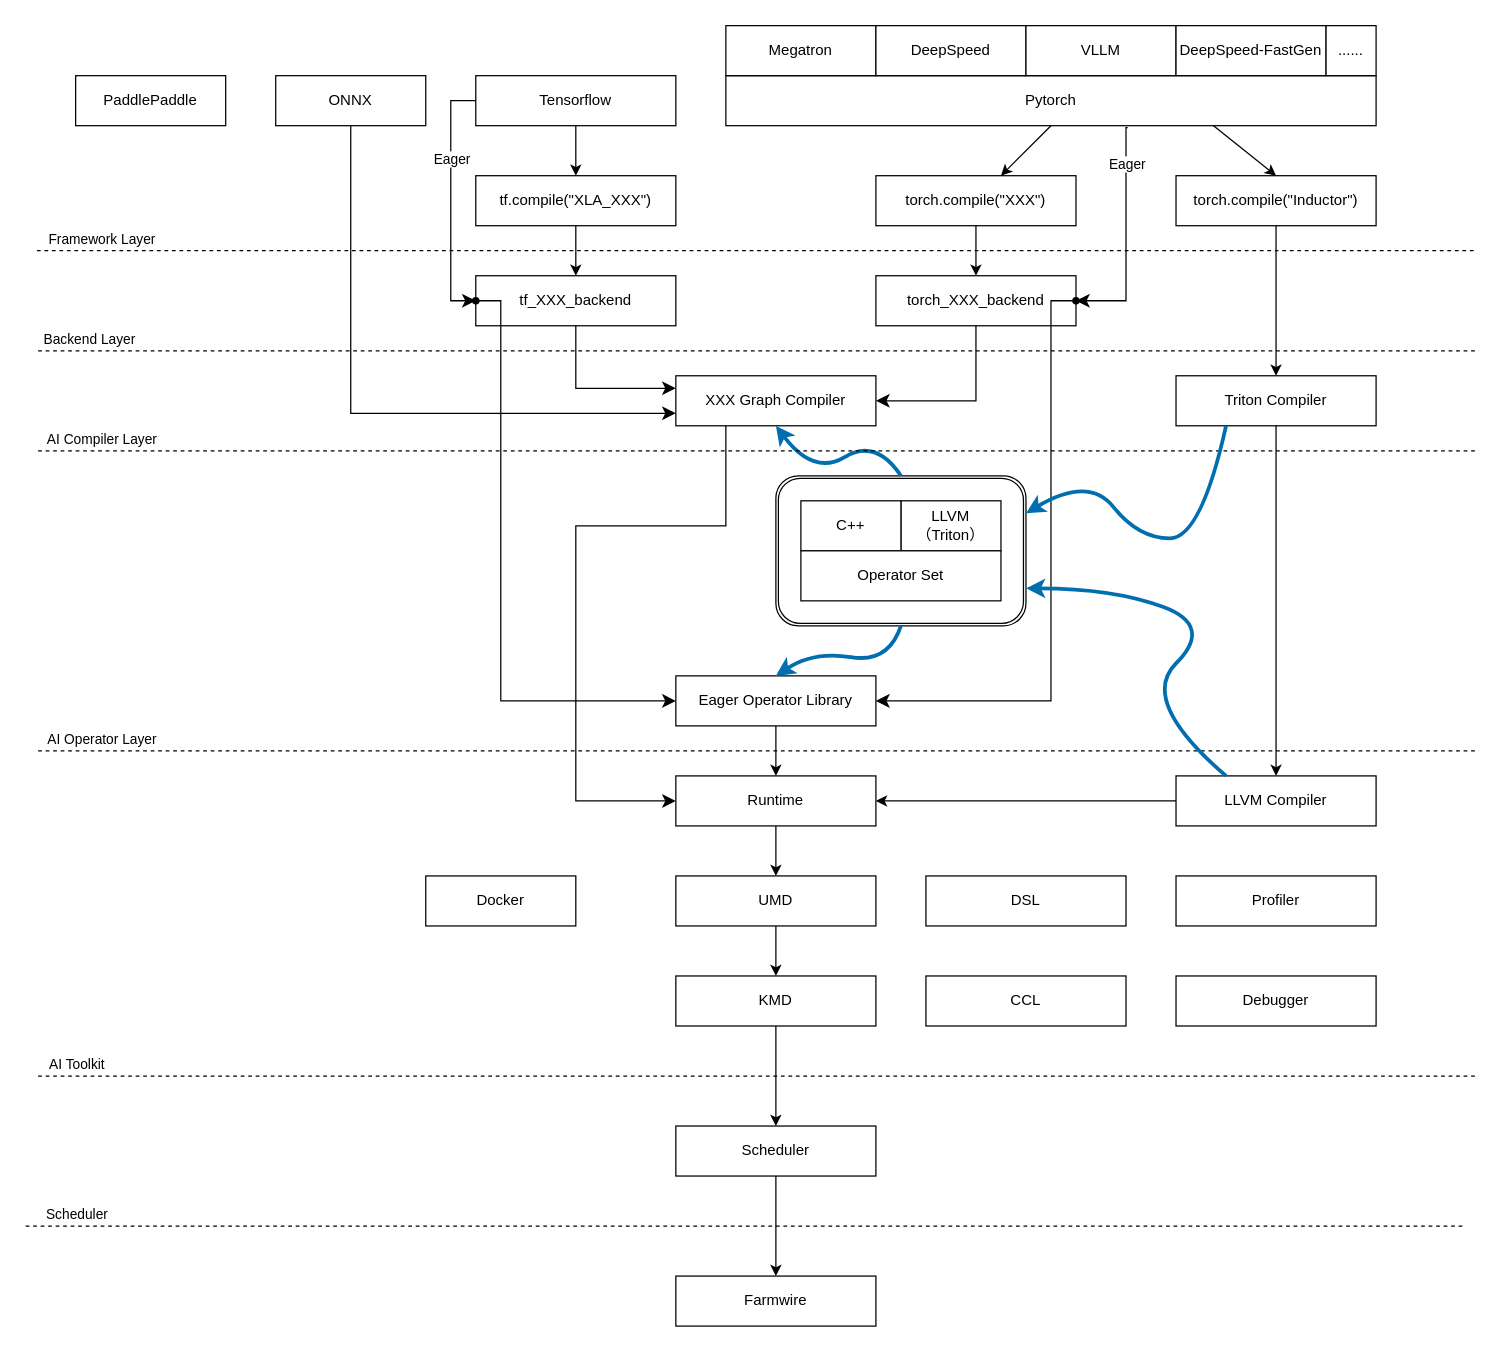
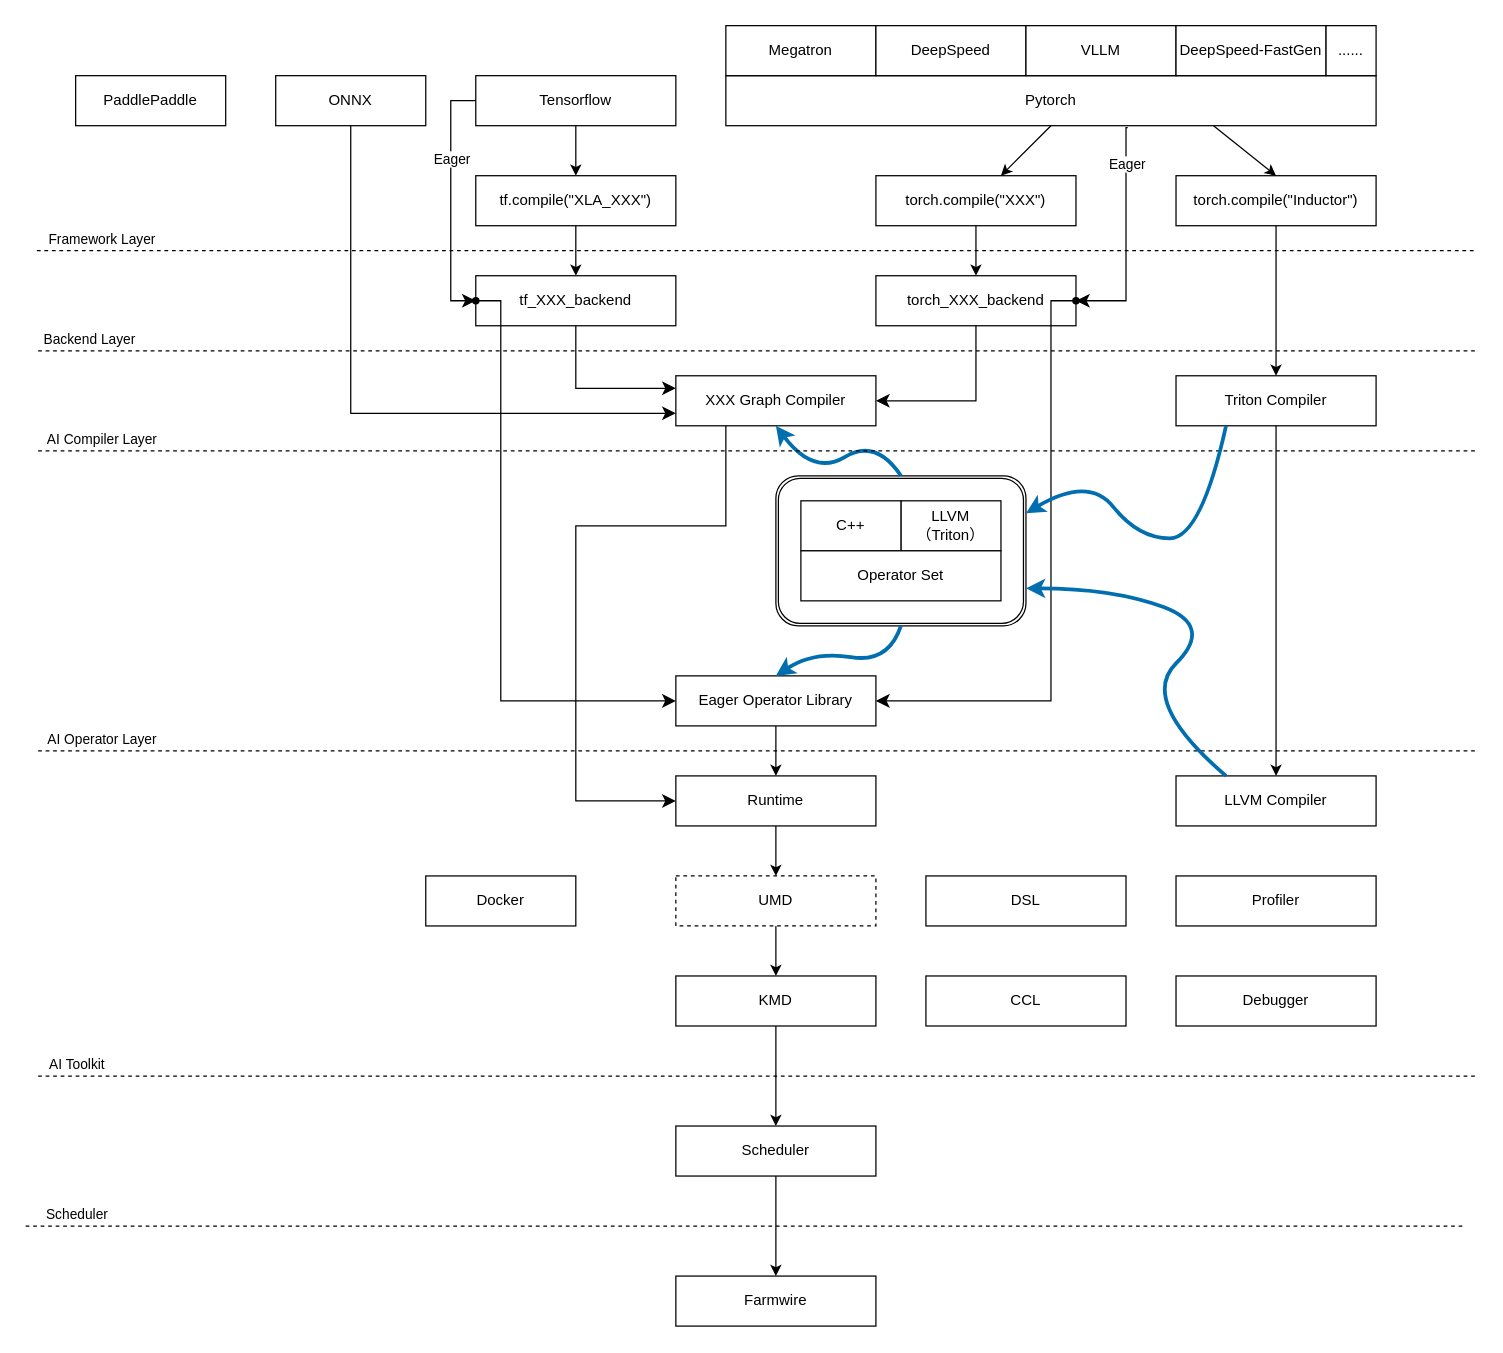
(1030, 801) -> none
(776, 901) -> (776, 901)
